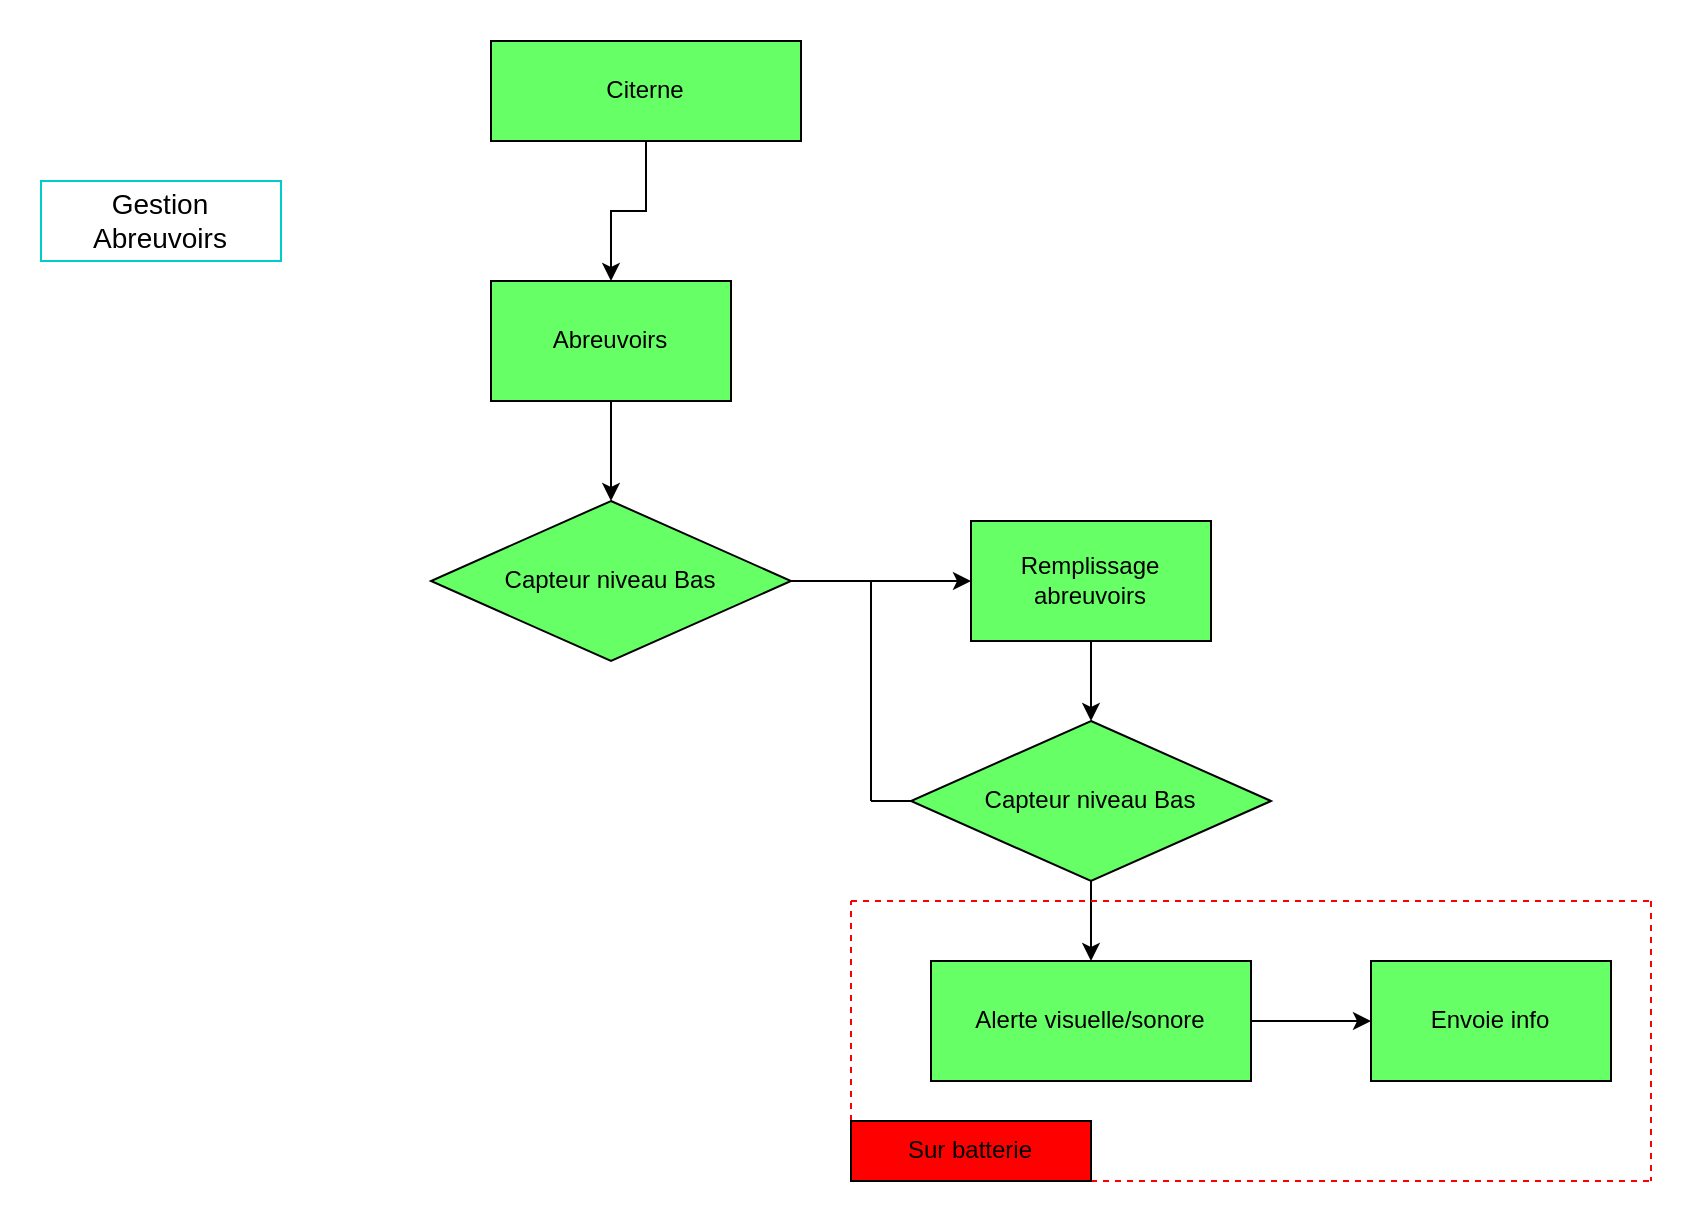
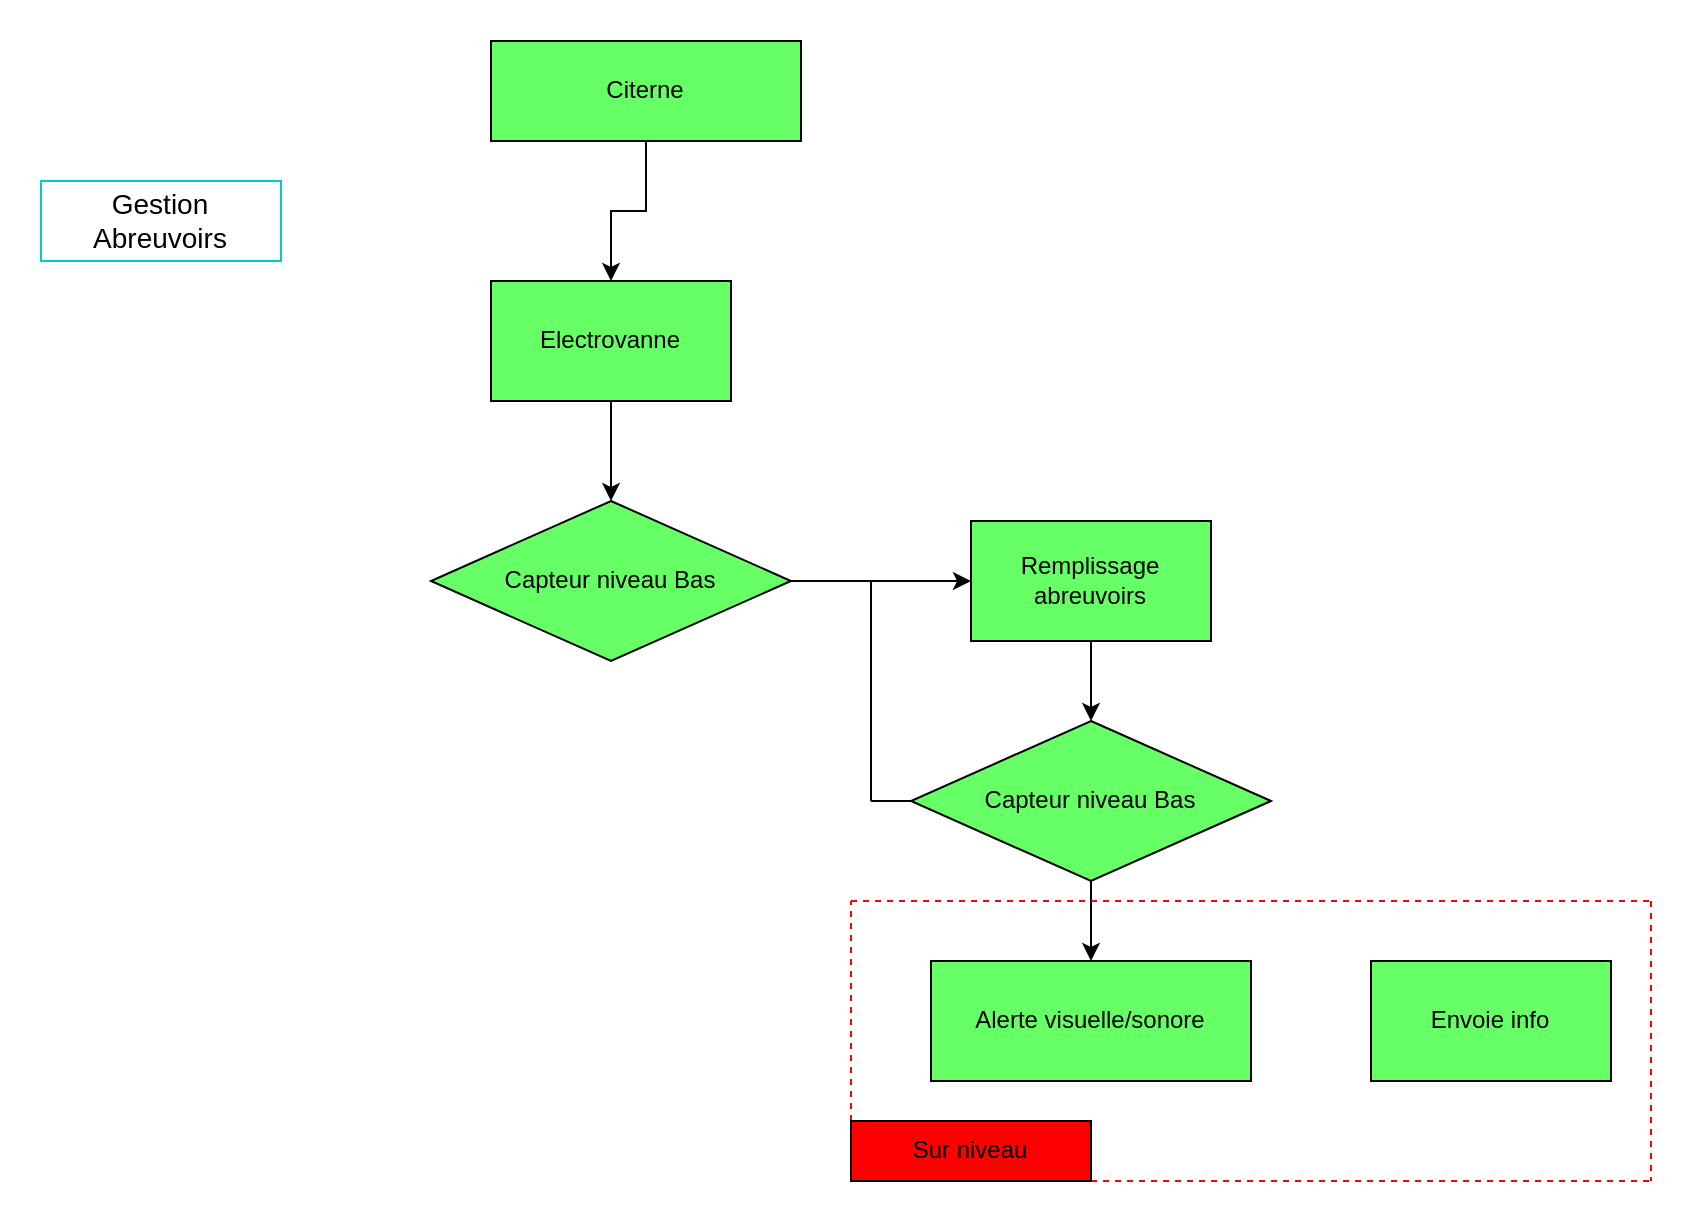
(611, 341) -> (611, 341)
(1304, 1021) -> none
(971, 1151) -> (971, 1151)
